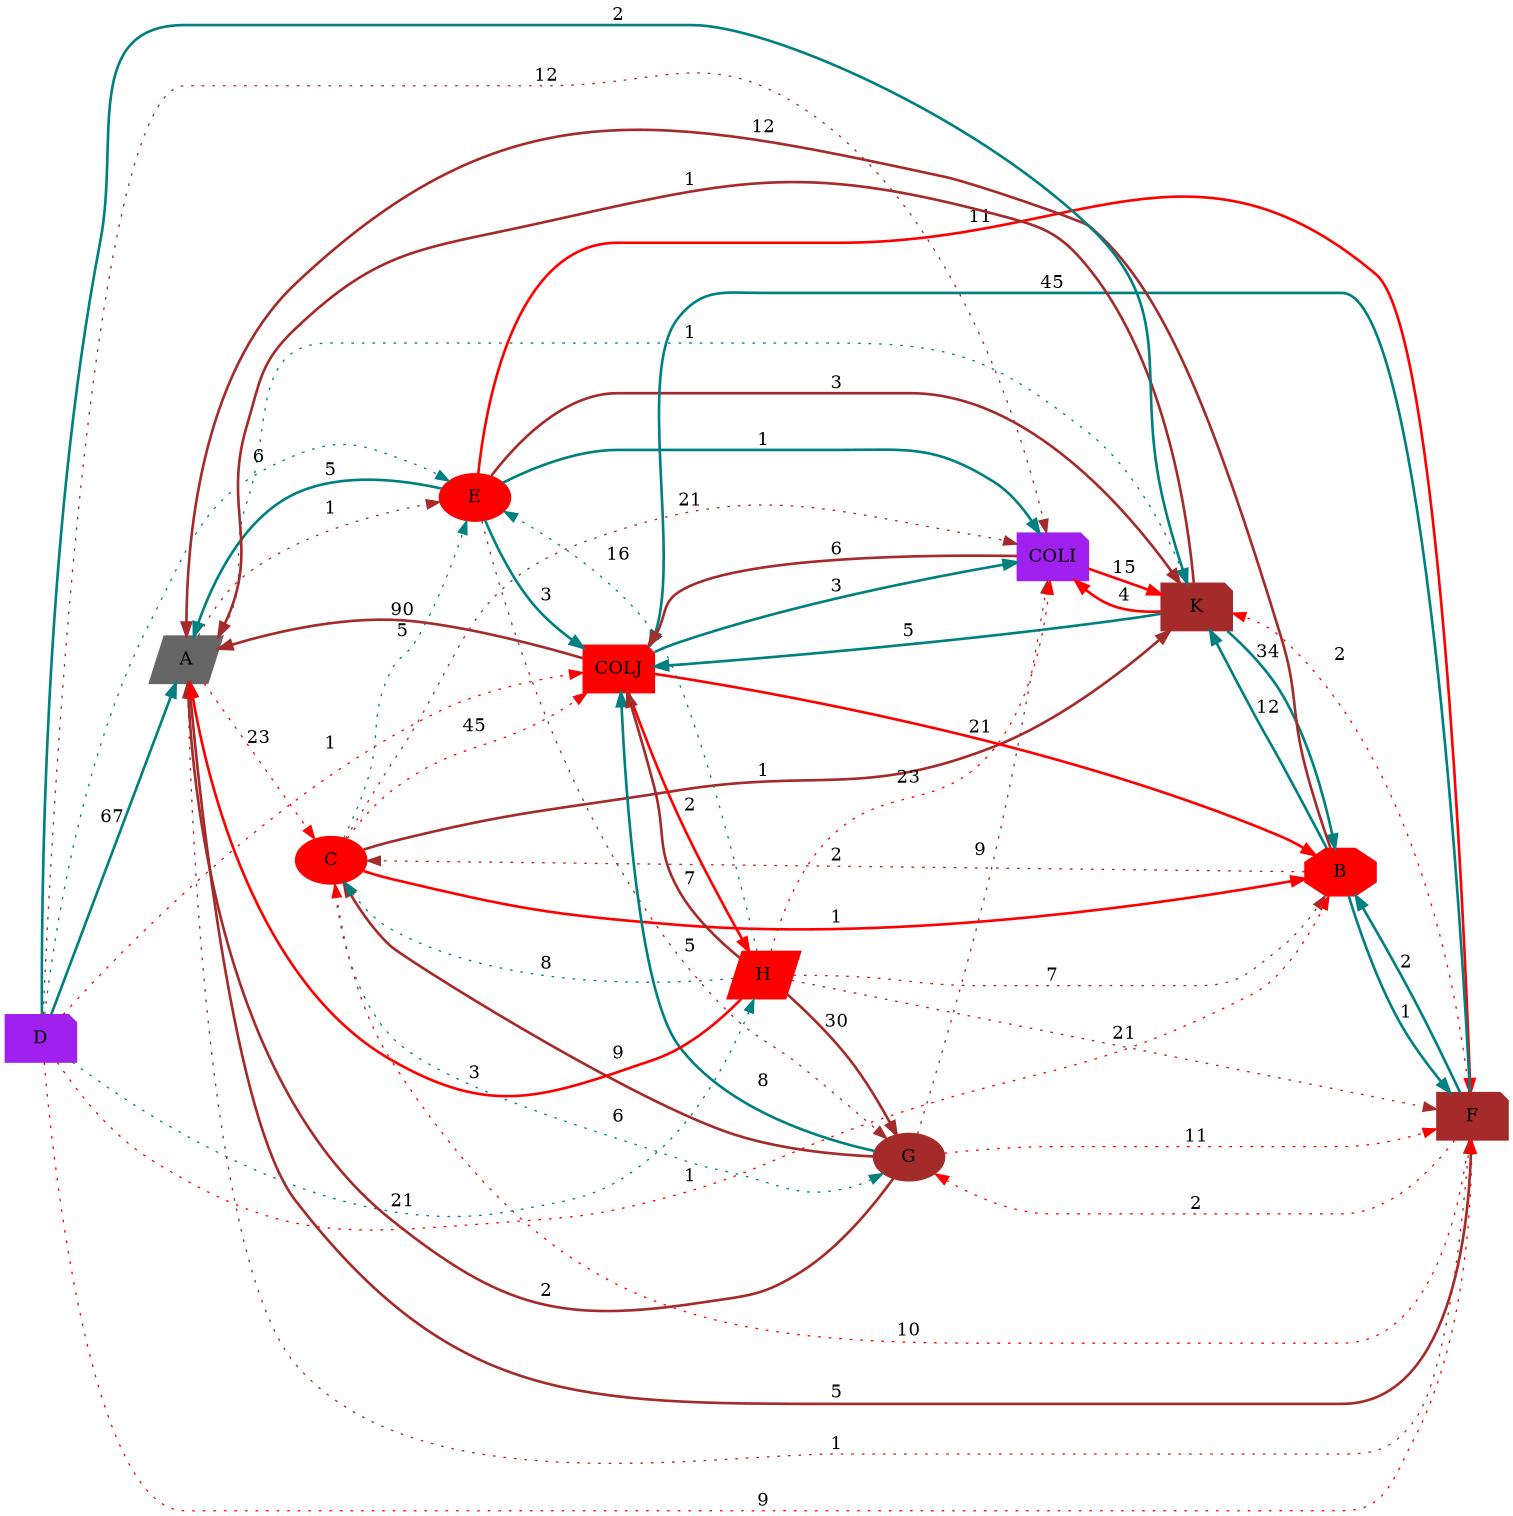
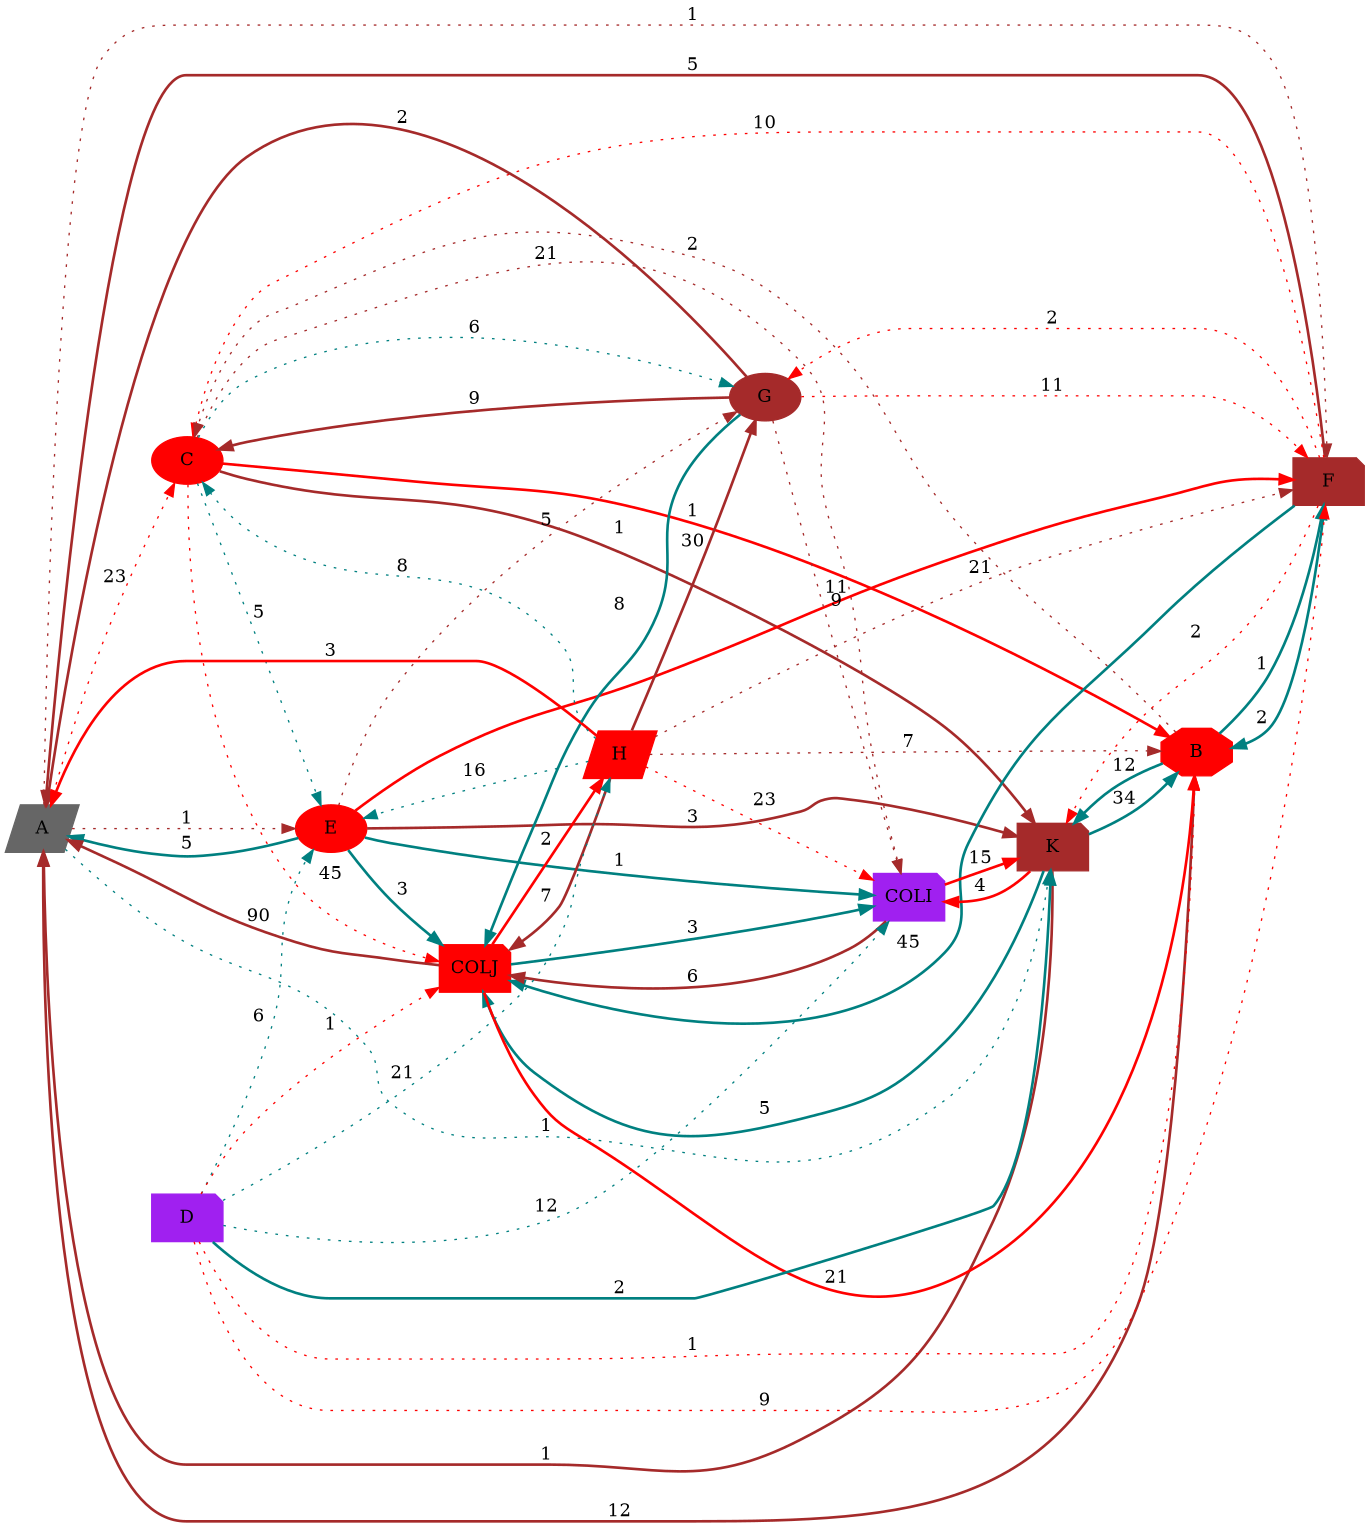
(265, 86) -> (599, 1195)
(111, 855) -> none
